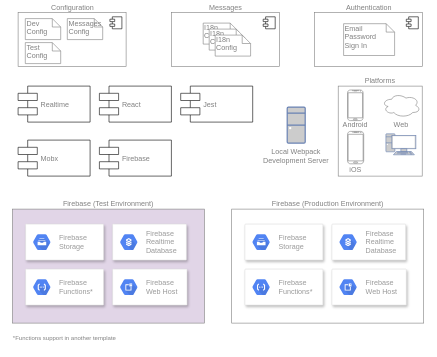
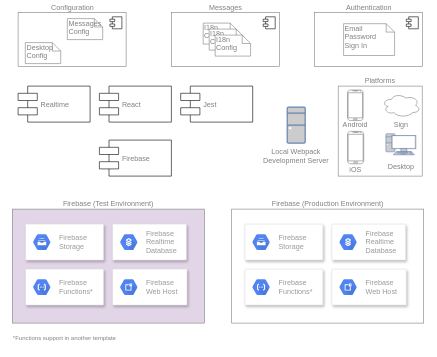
(43, 29) -> none
(38, 52) -> (41, 52)
(401, 125) -> (401, 125)
(54, 158) -> none
none -> (401, 167)
